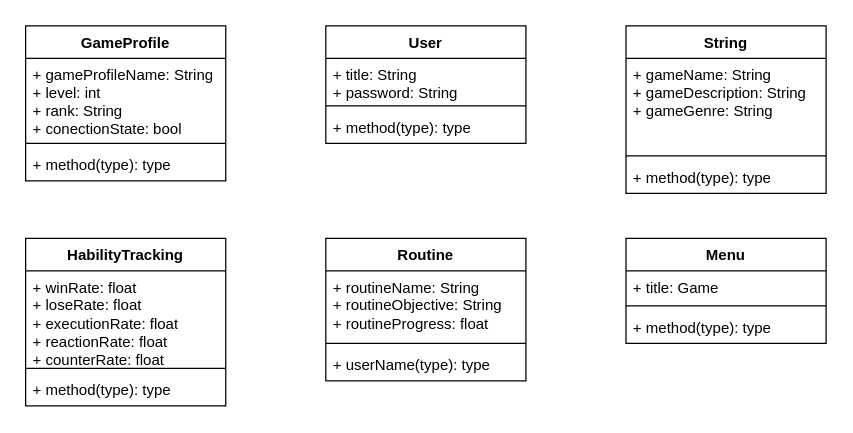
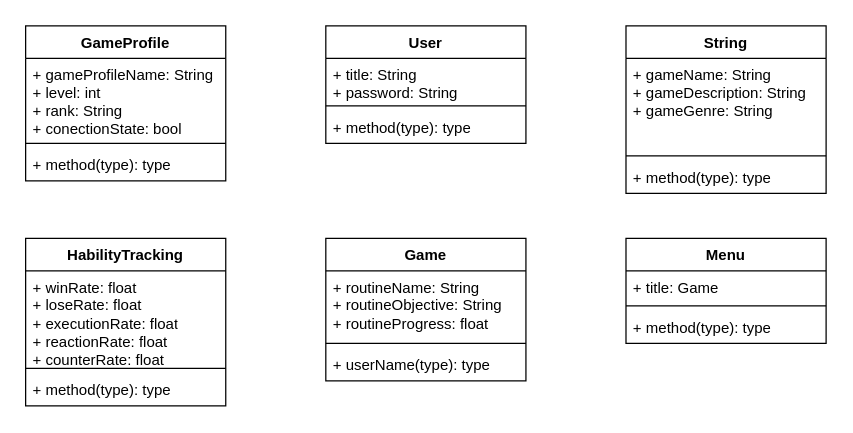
(426, 256) -> (426, 256)
